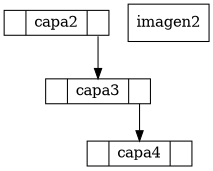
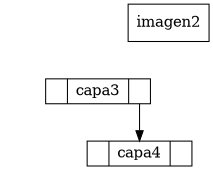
(57, 23) -> none
